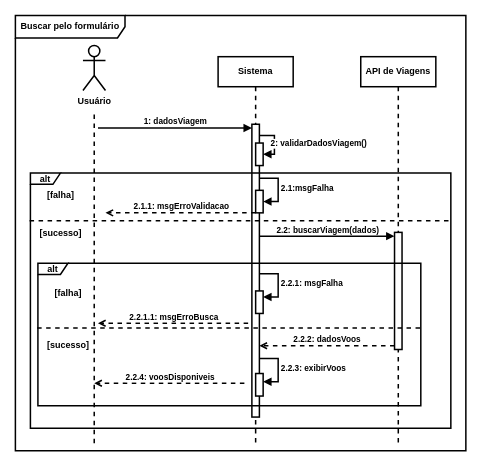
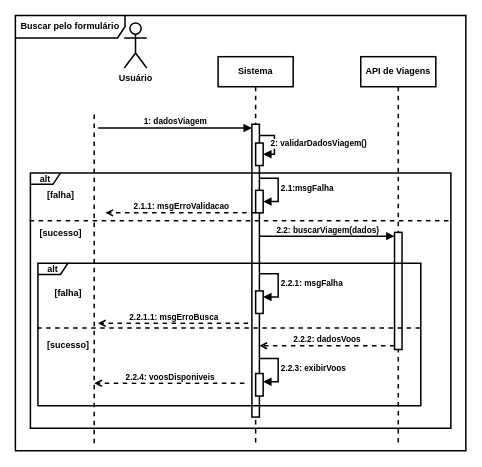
(94, 68) -> (135, 45)
